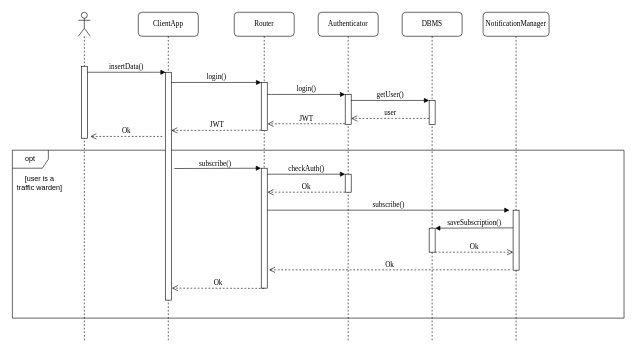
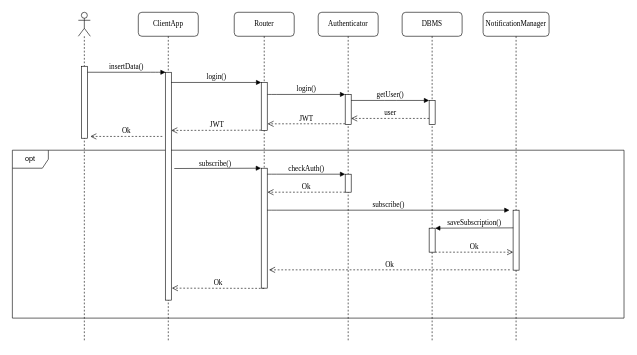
(39, 183) -> none
